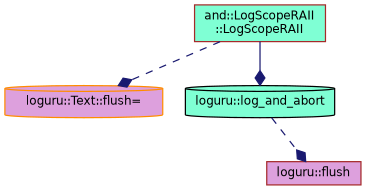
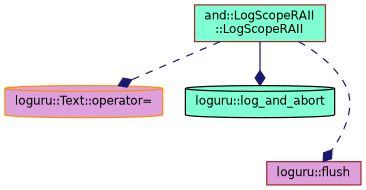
(84, 102) -> (84, 102)
(284, 134) -> (346, 87)
